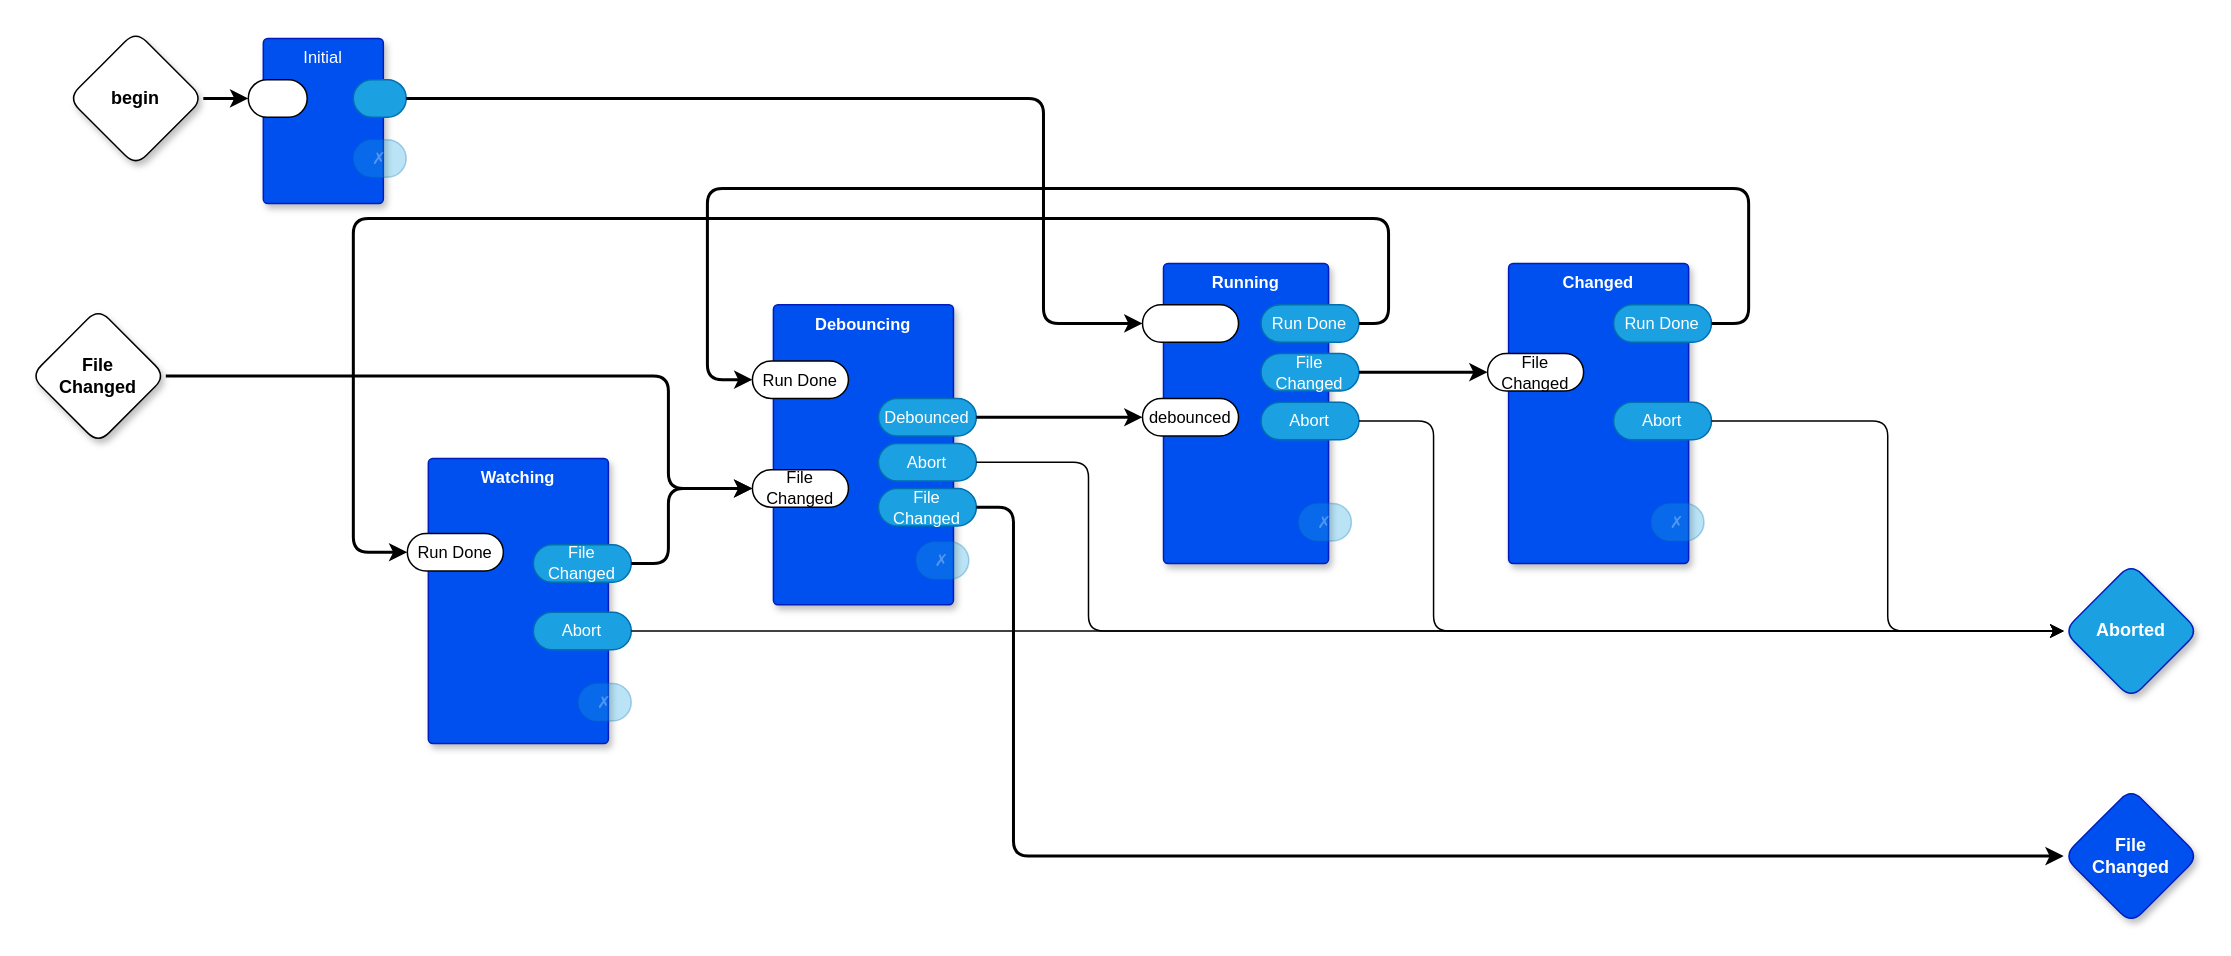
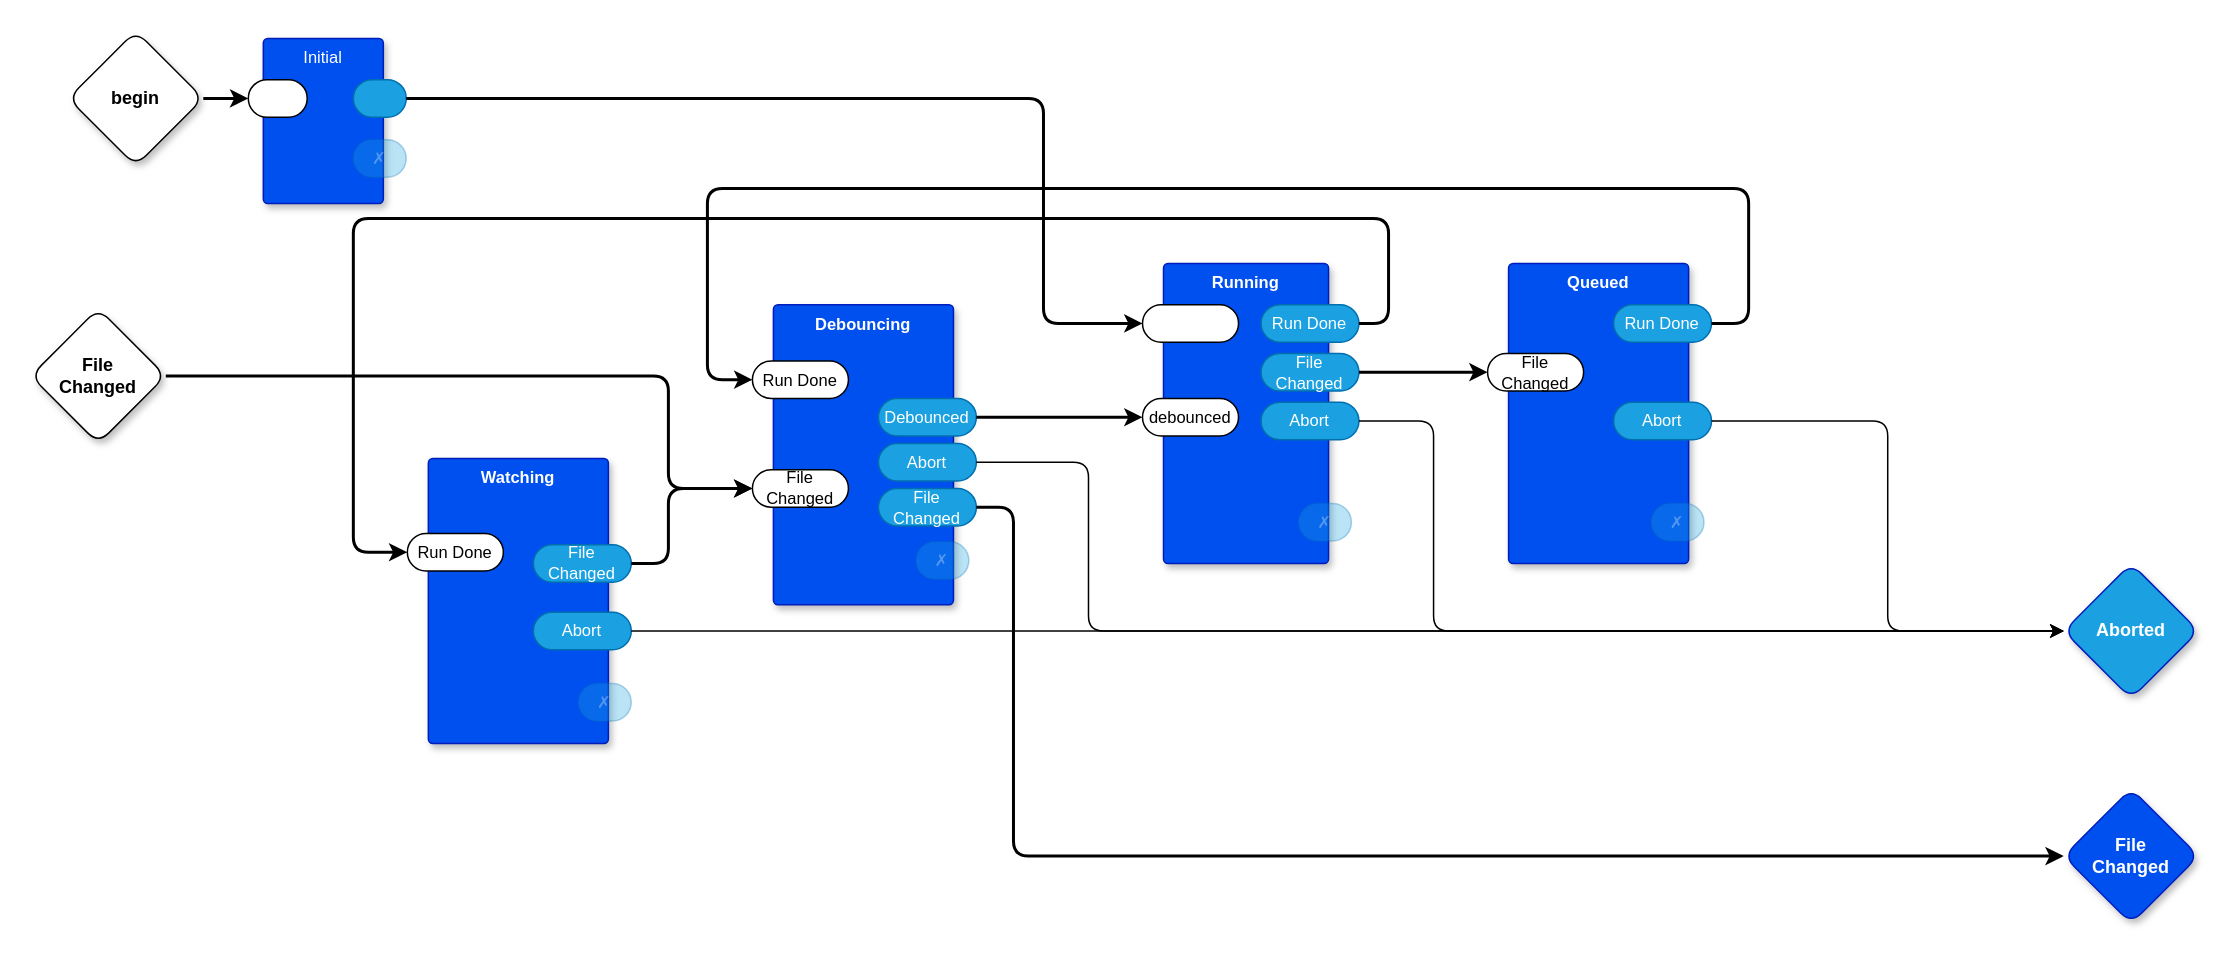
(1598, 284) -> (1598, 284)
